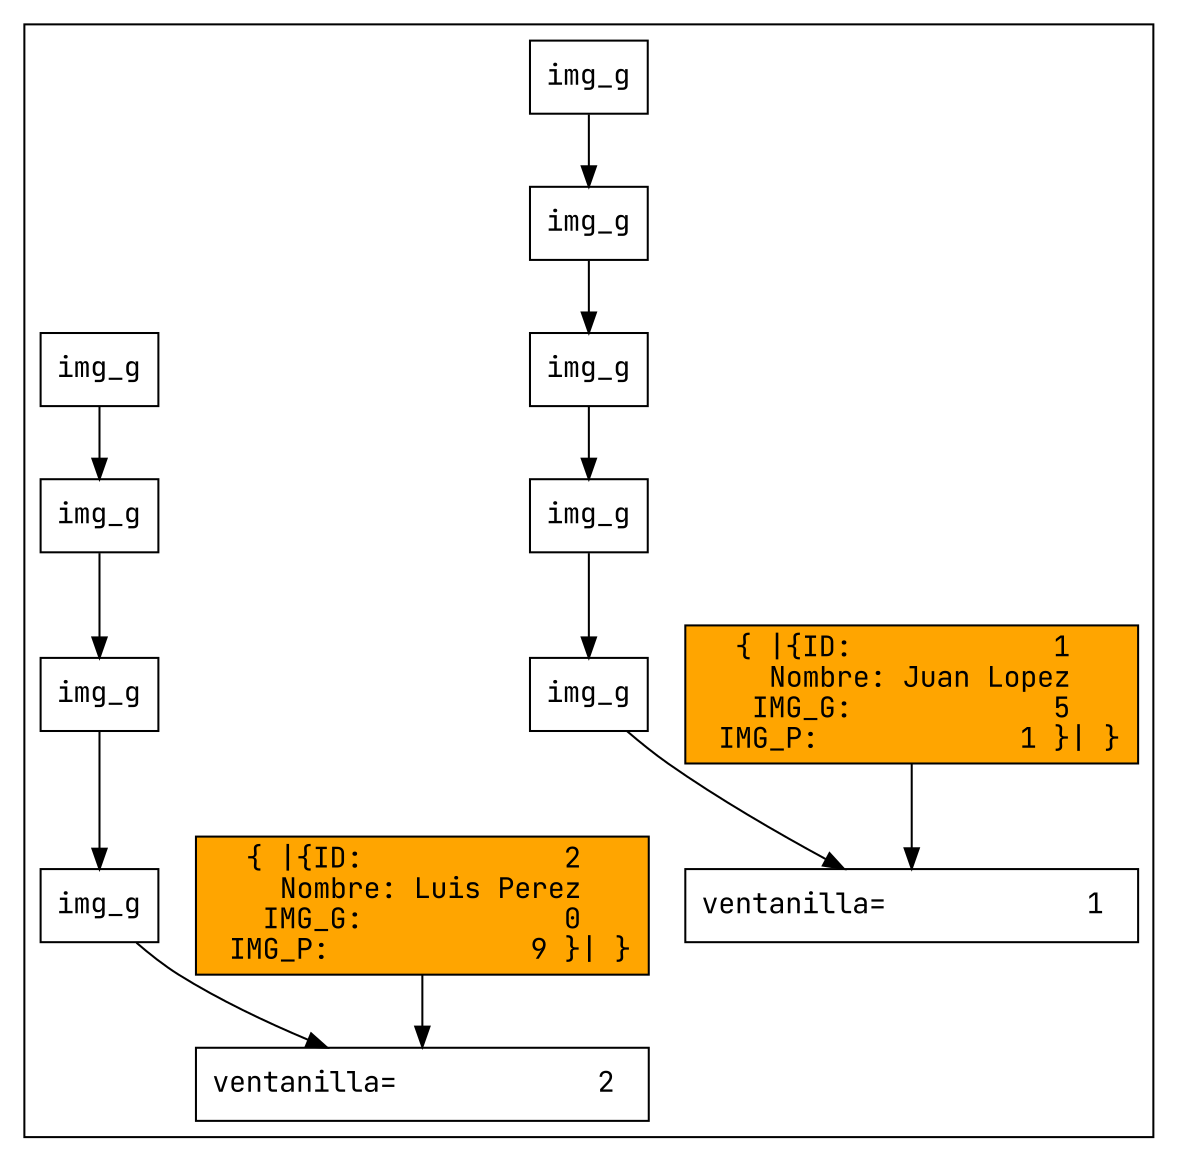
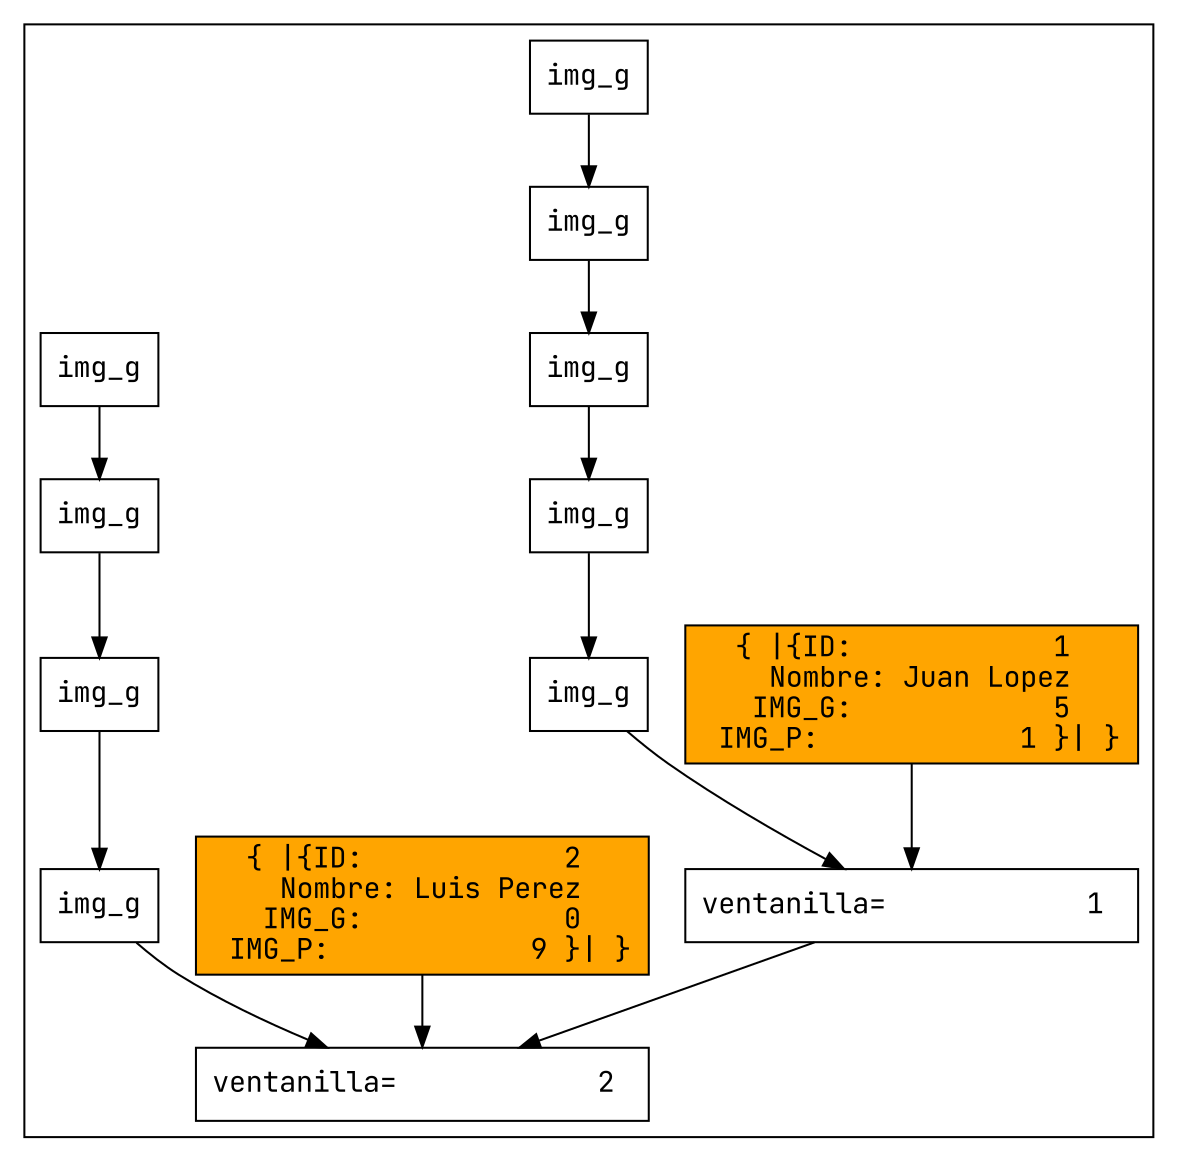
none -> (677, 991)
